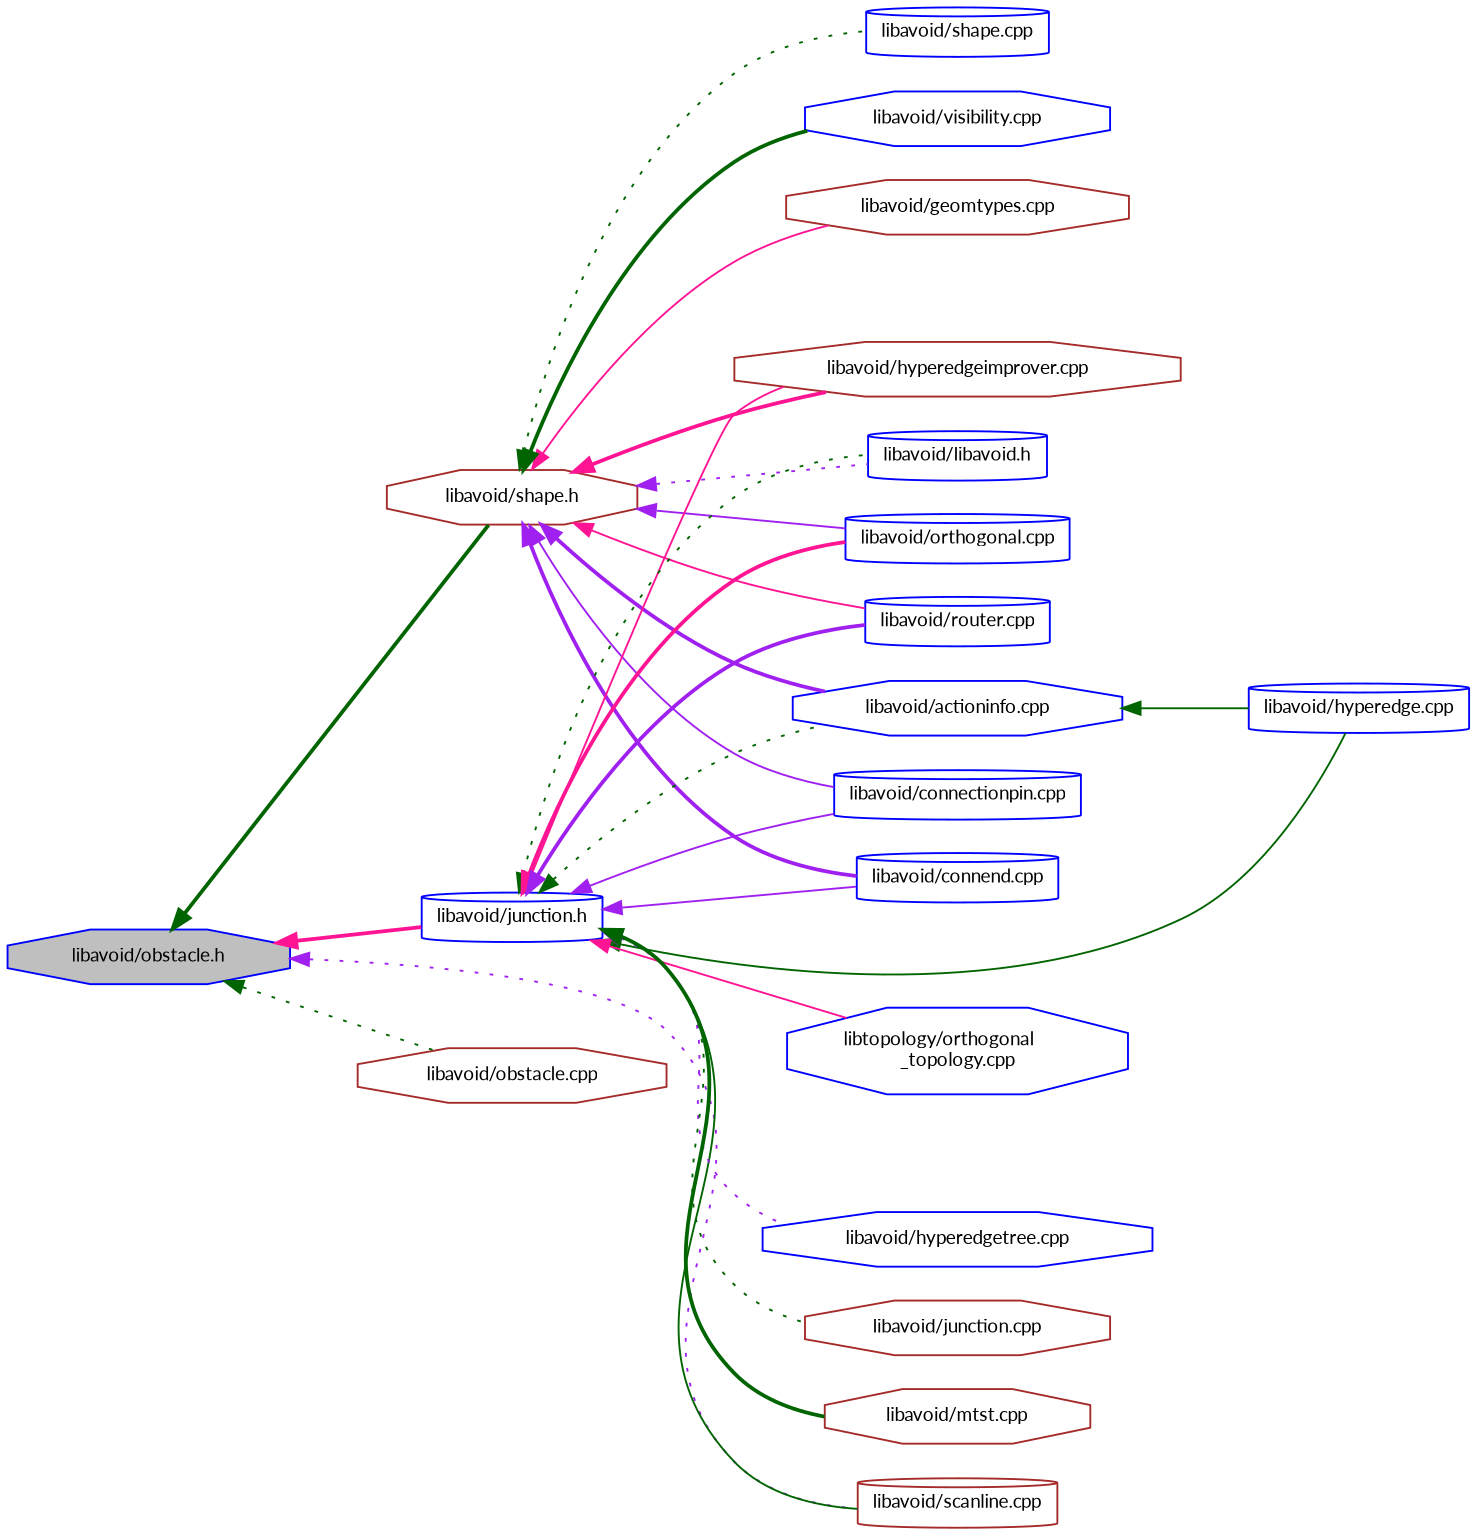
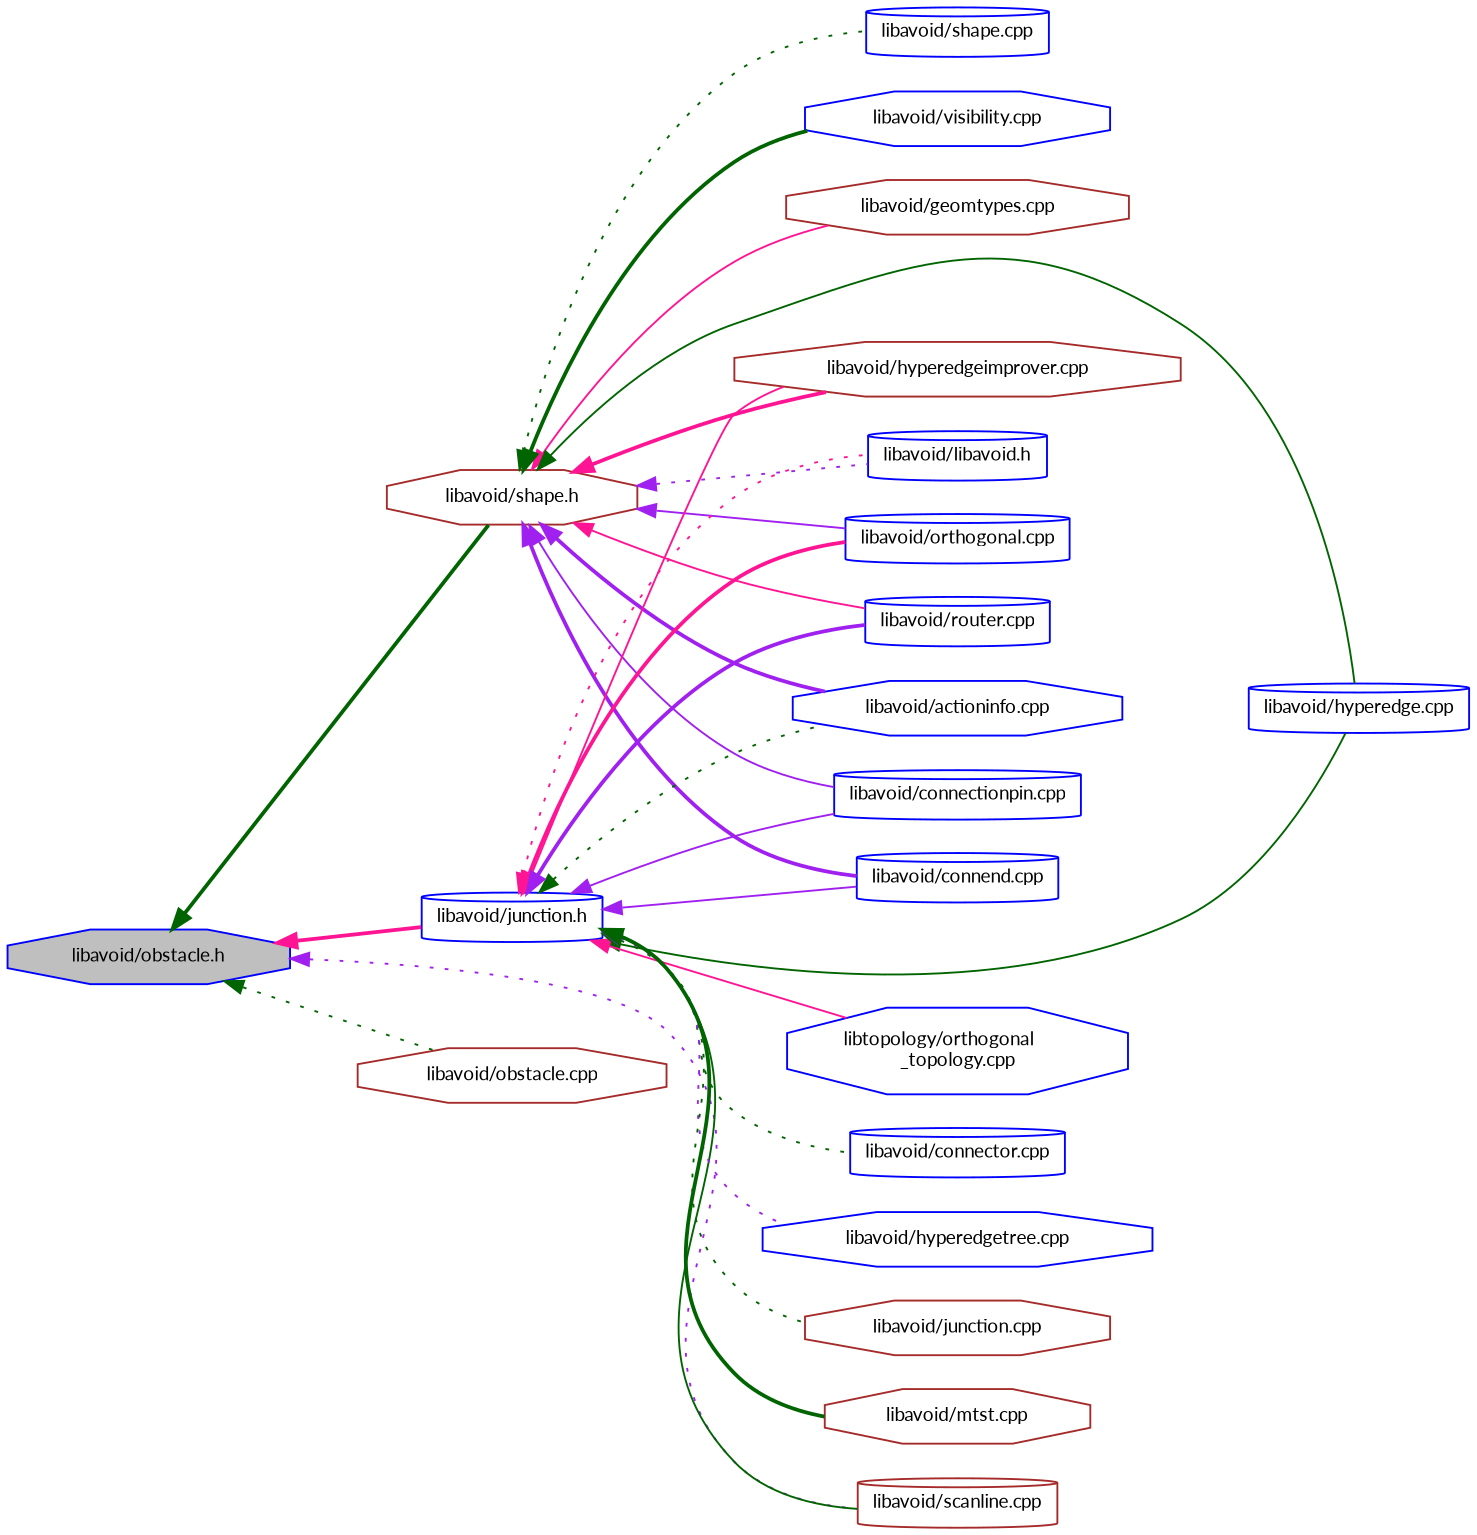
(619, 631) -> (619, 631)
(1195, 708) -> (1051, 266)
none -> (958, 1153)
